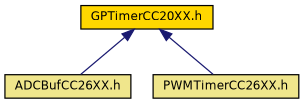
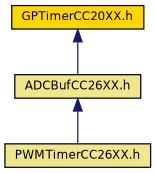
(191, 56) -> (78, 127)
